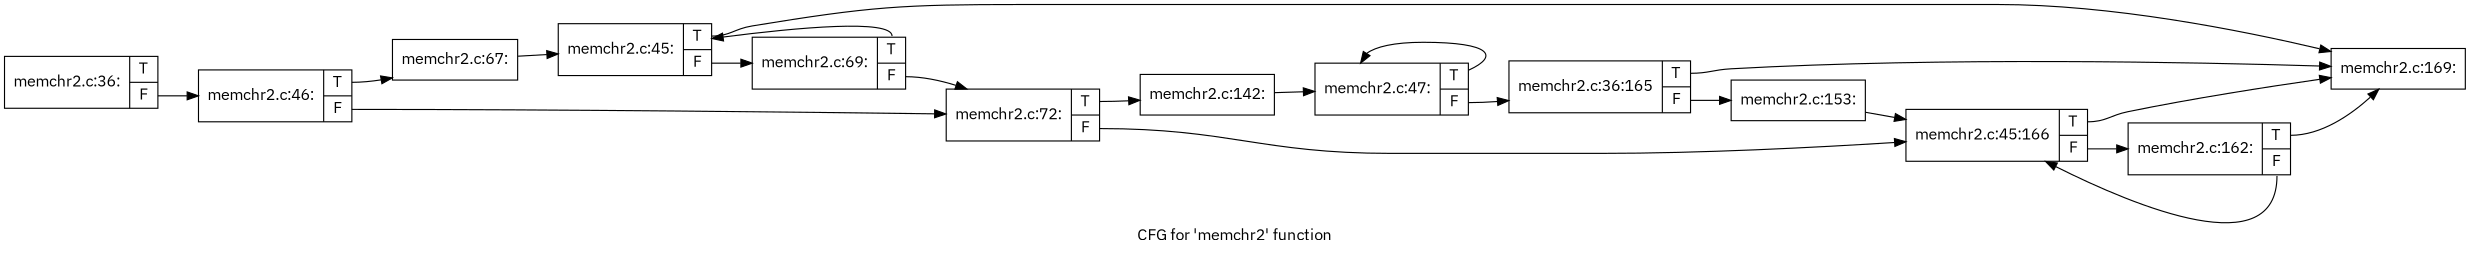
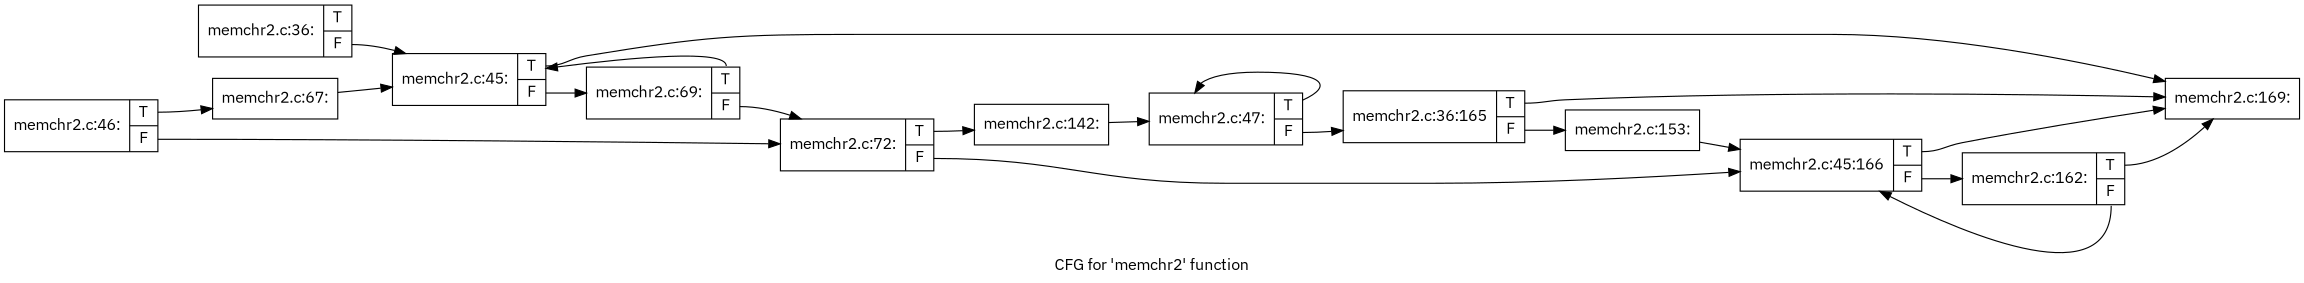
(172, 96) -> (373, 46)
